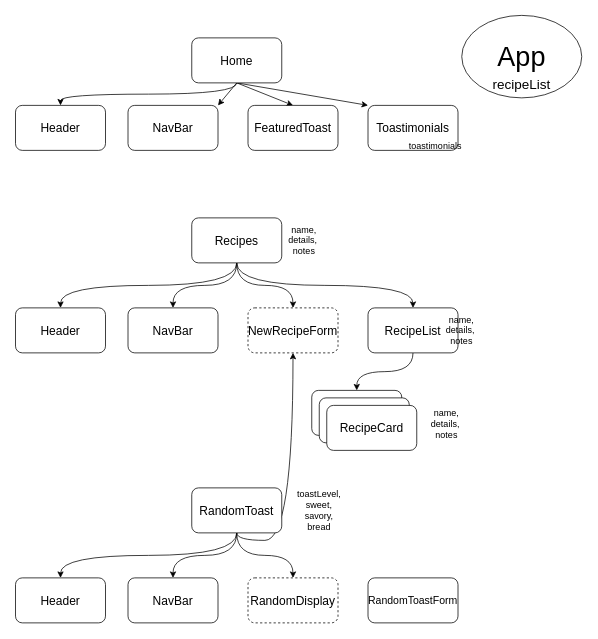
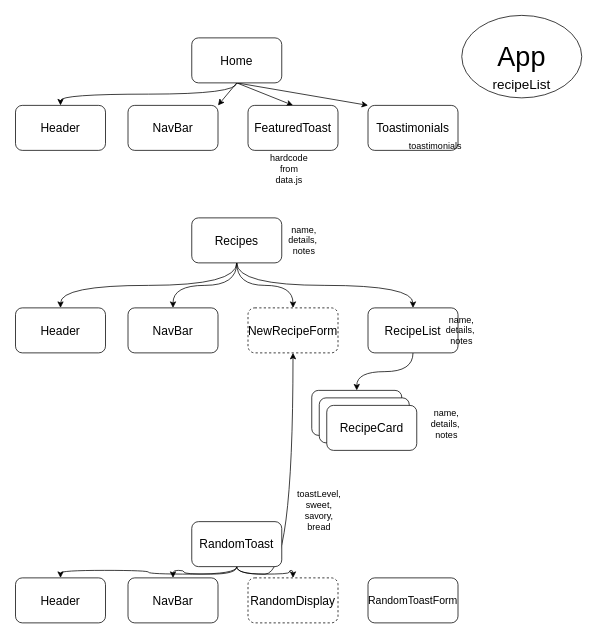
none -> (289, 169)
(237, 510) -> (237, 544)
